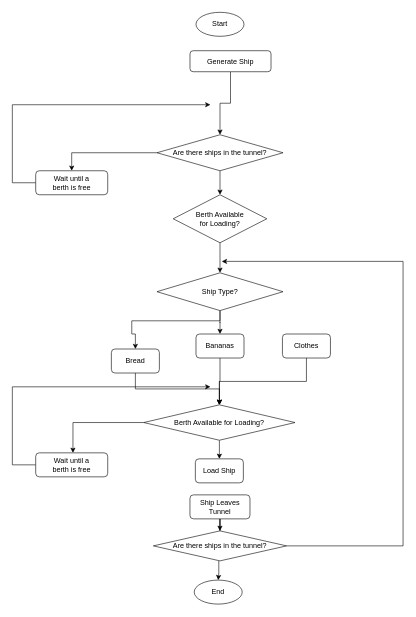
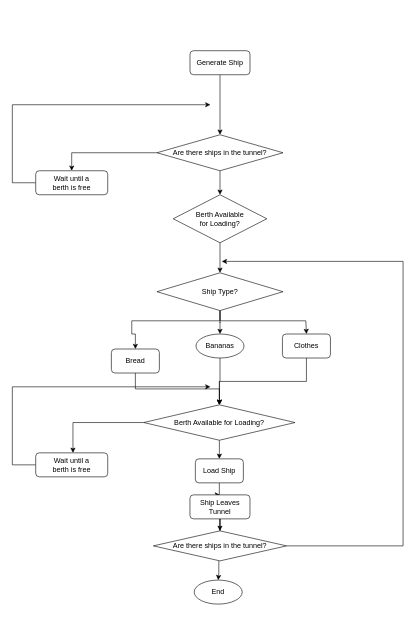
(220, 24) -> none
(230, 61) -> (220, 63)
none -> (306, 328)
(220, 346) -> (220, 346)
none -> (219, 490)
